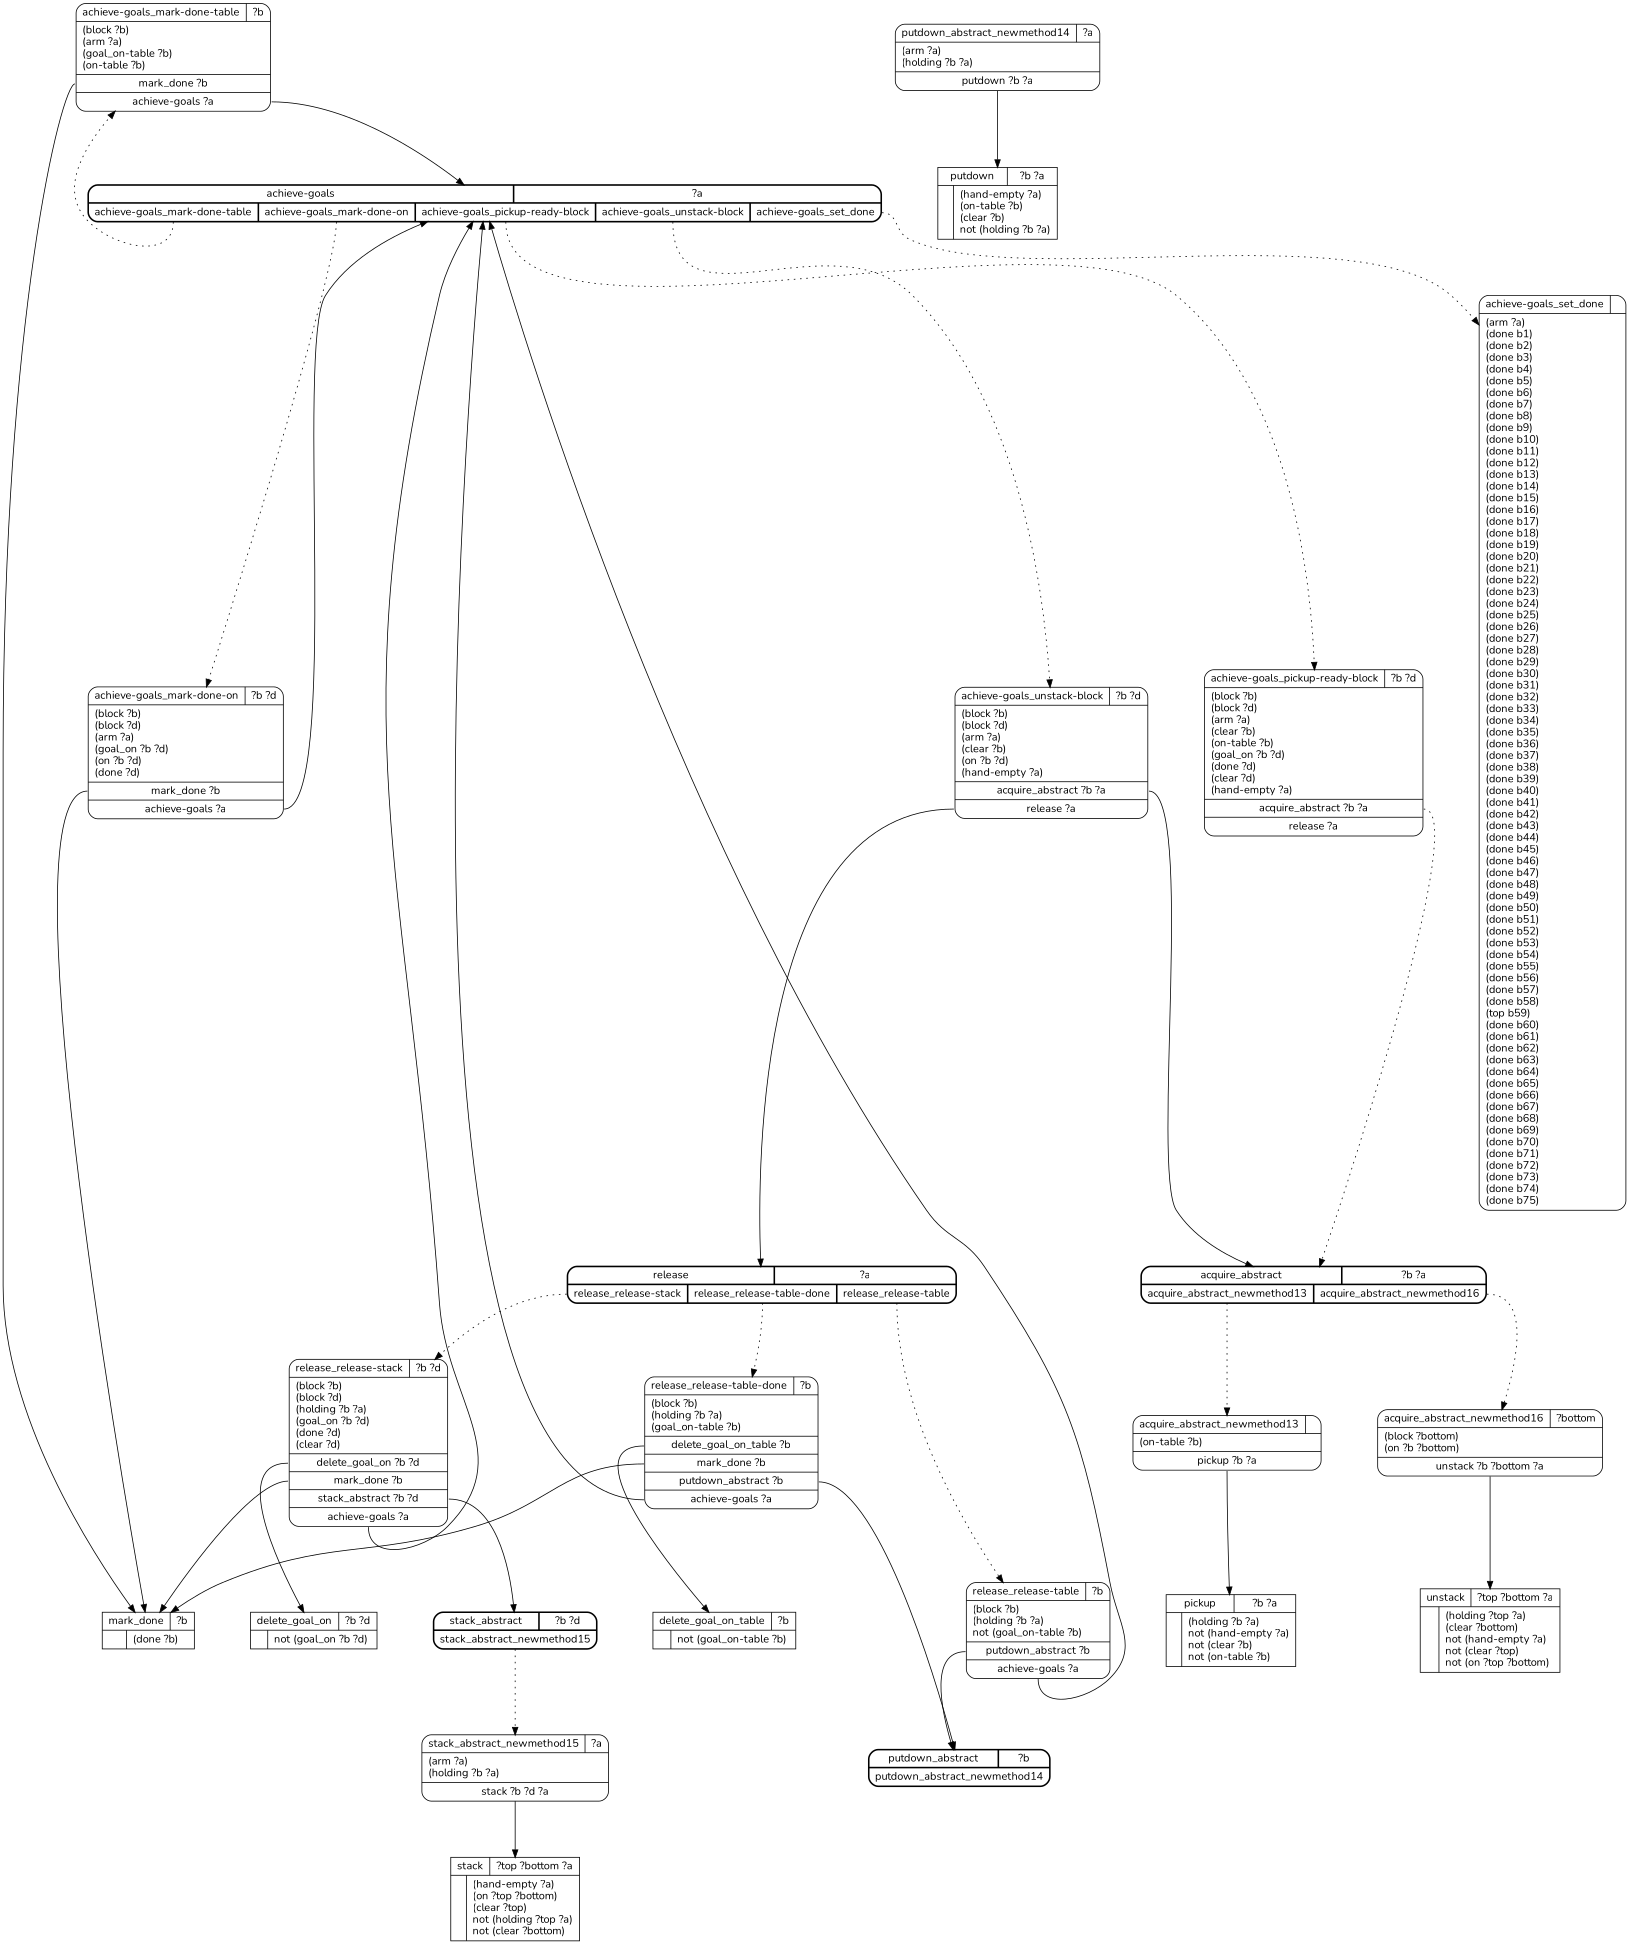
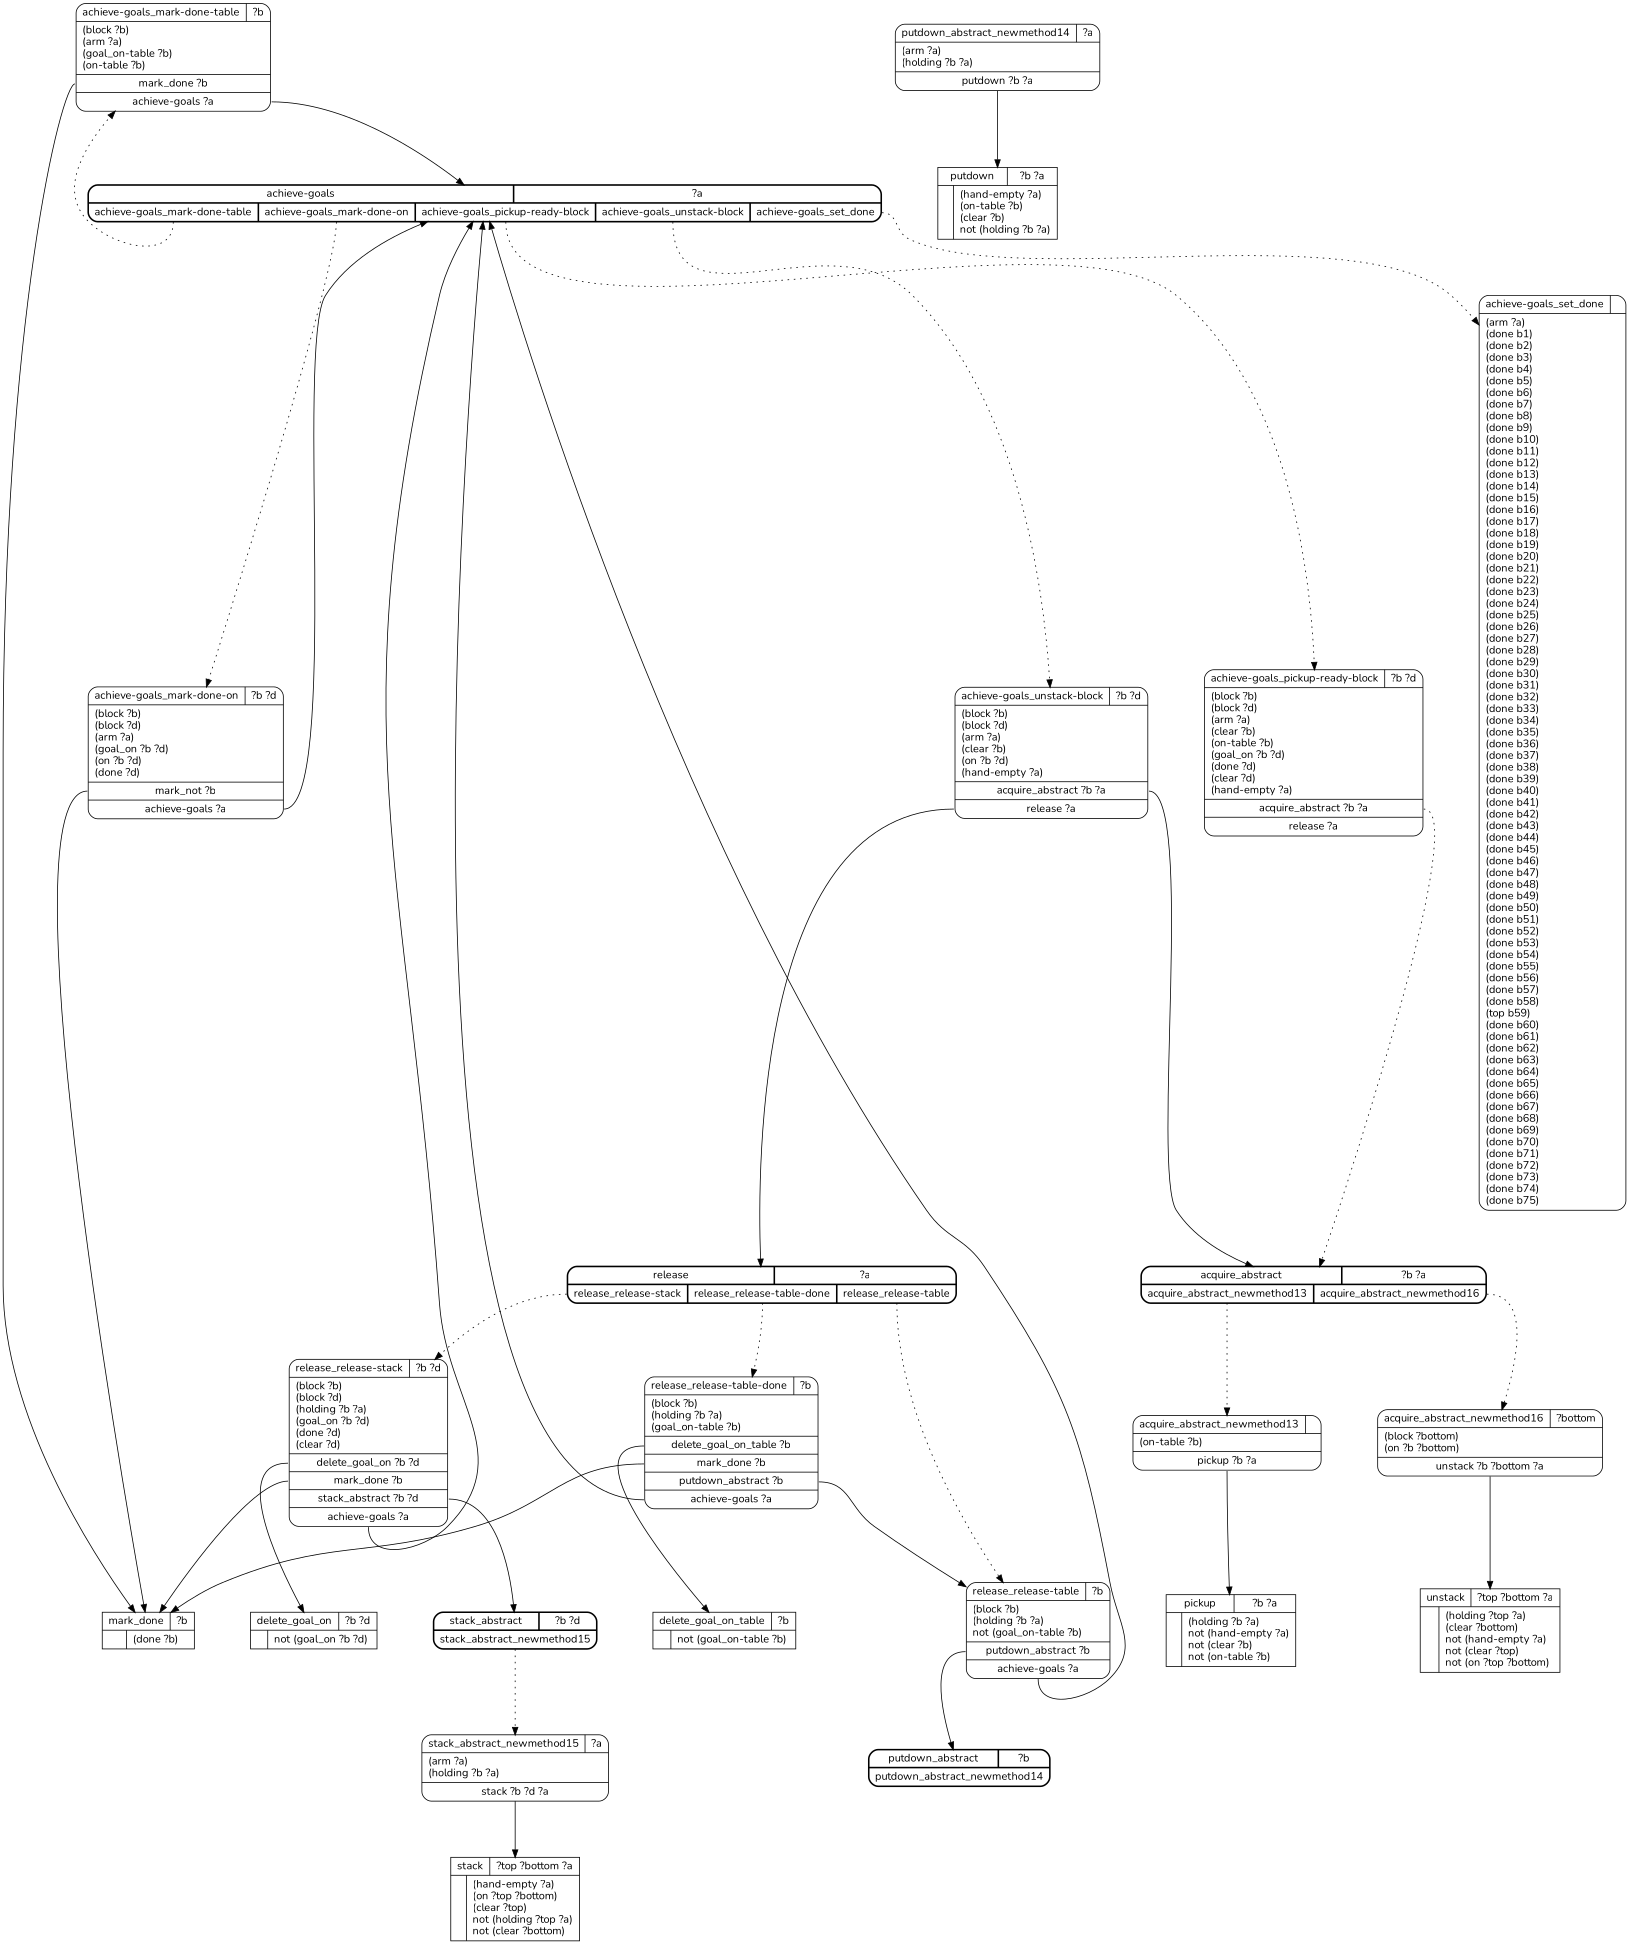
(186, 791) -> (186, 791)
(905, 1599) -> (886, 1534)
